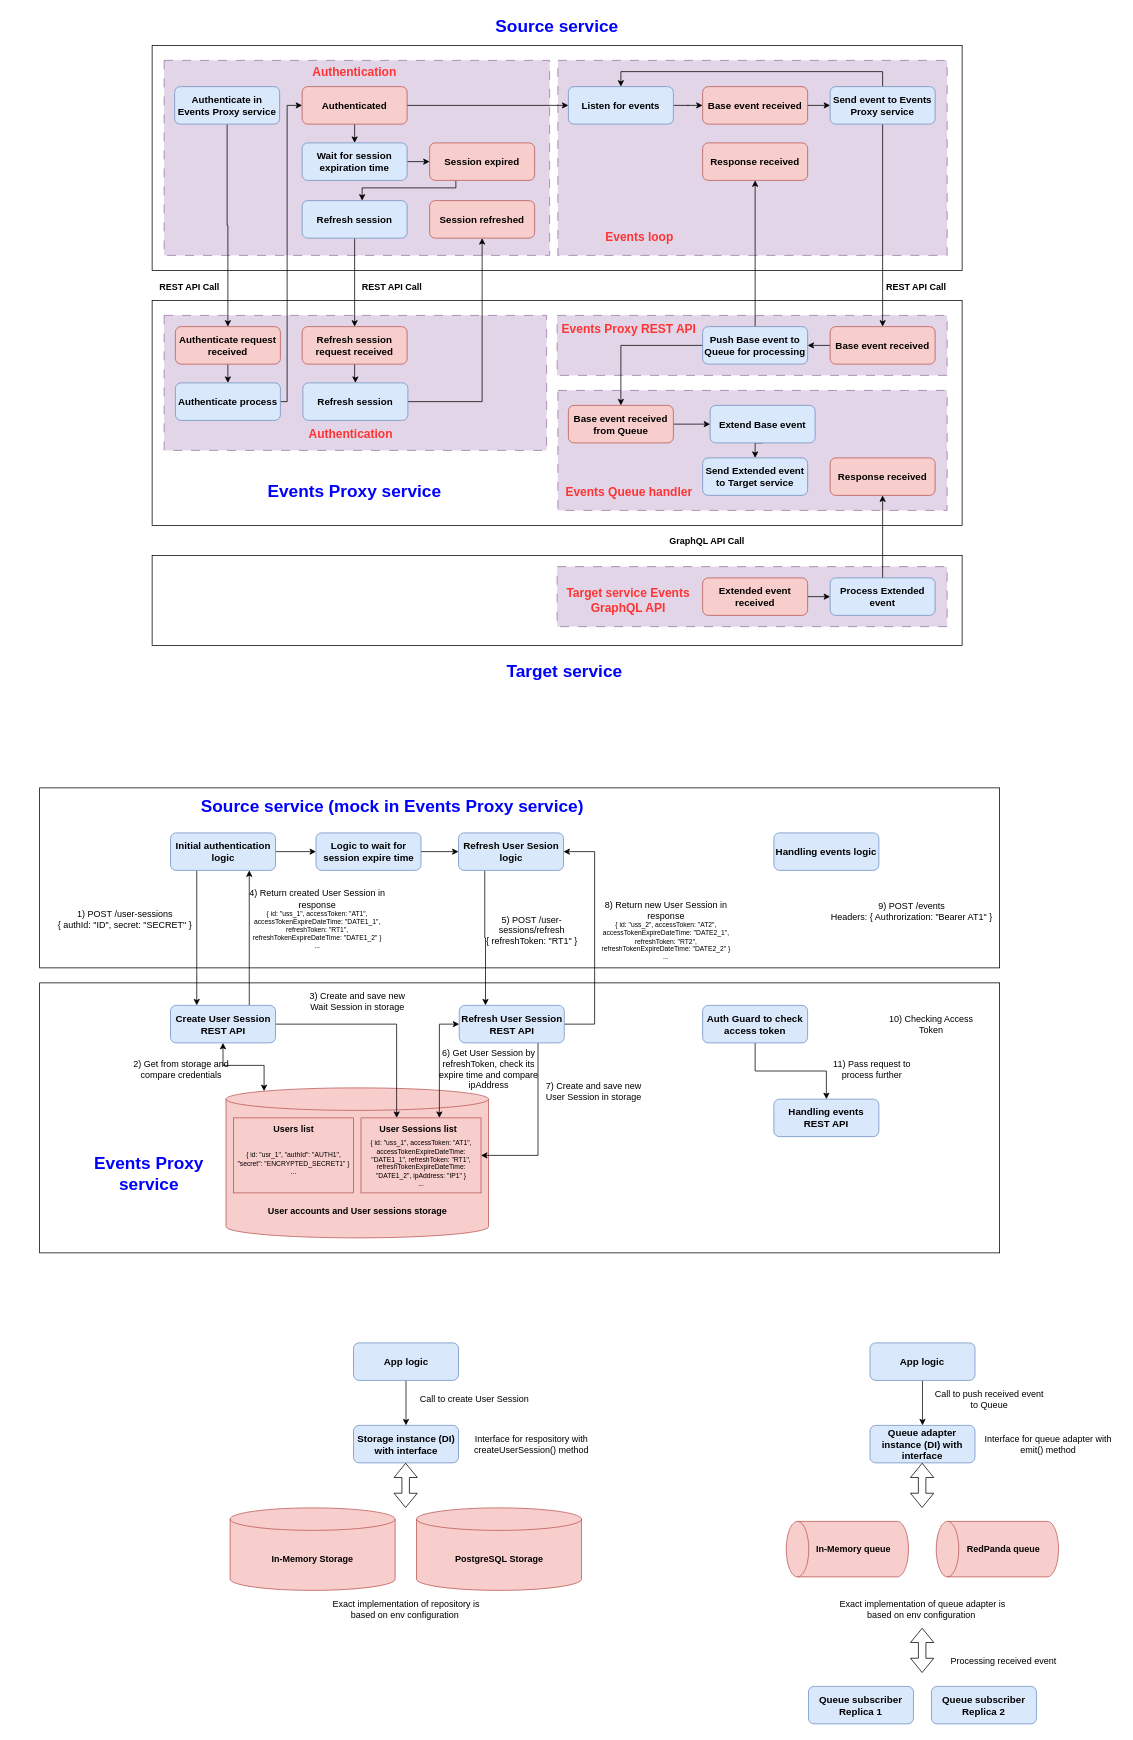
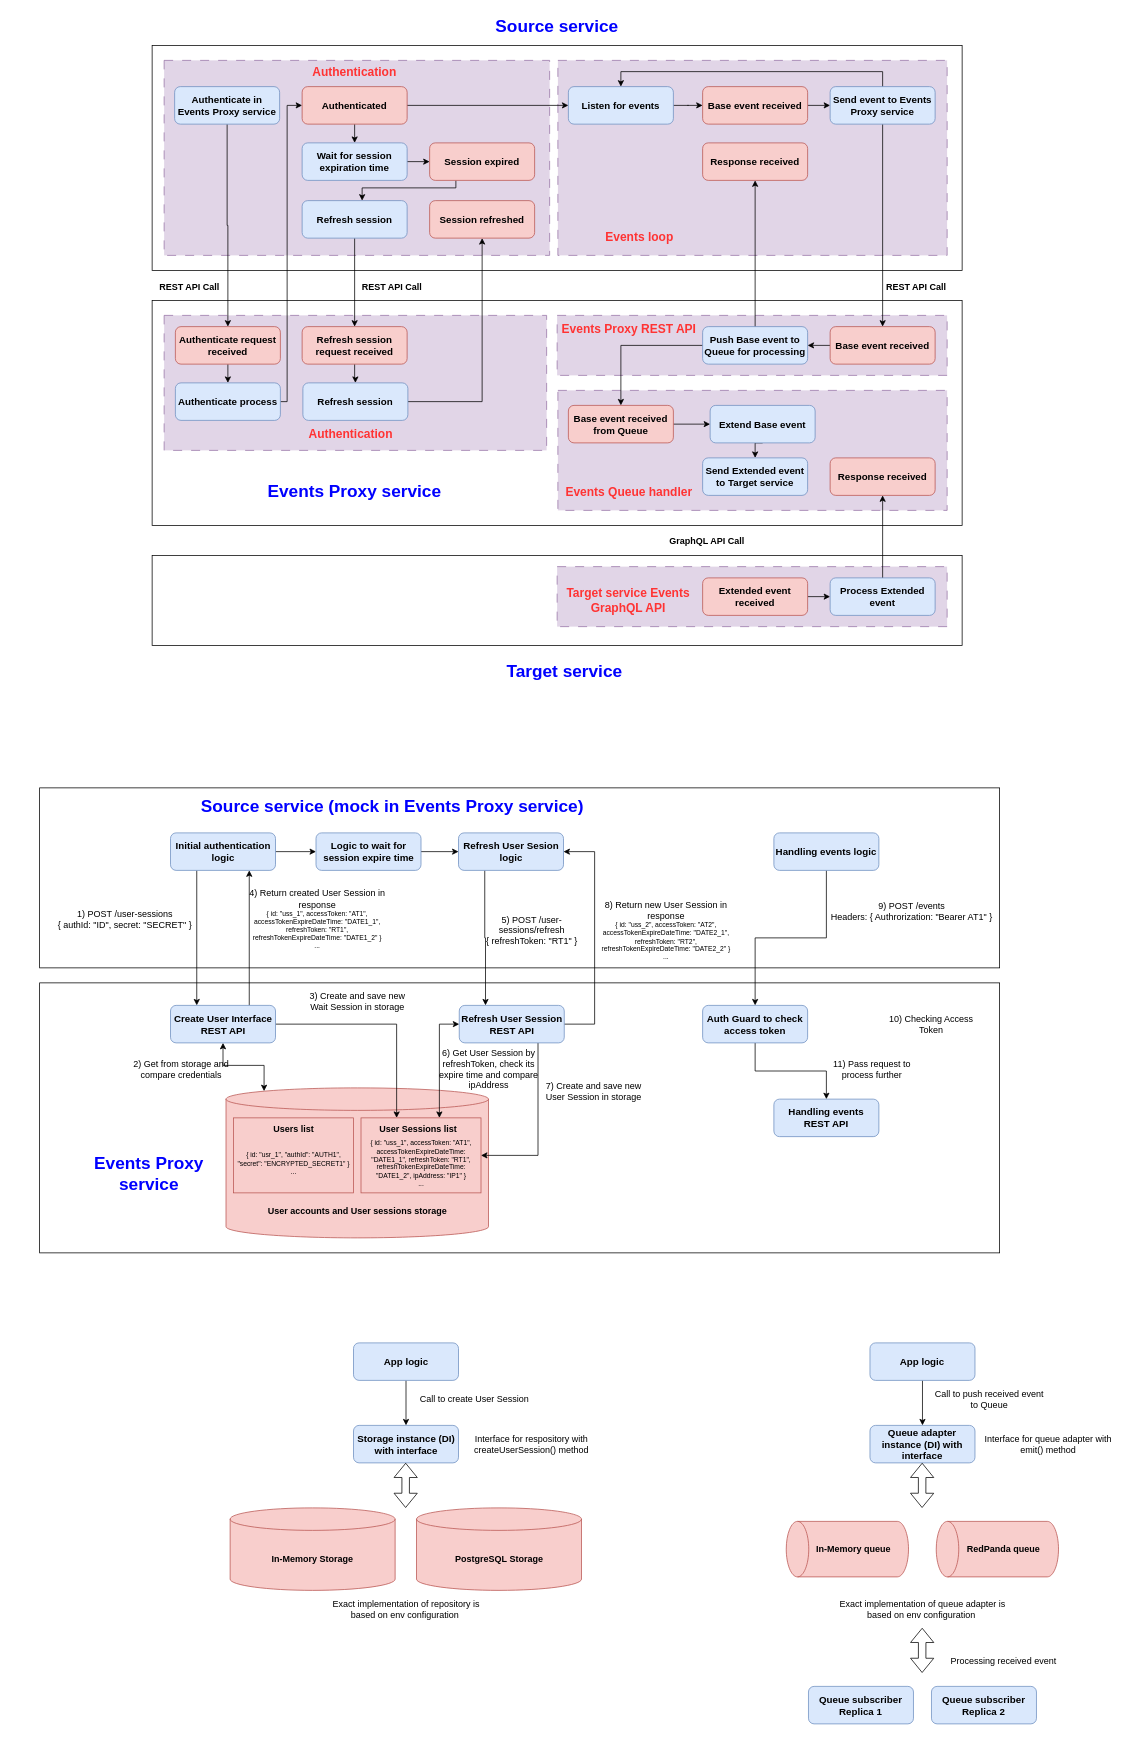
none -> (826, 906)
(223, 1024) -> (223, 1024)
